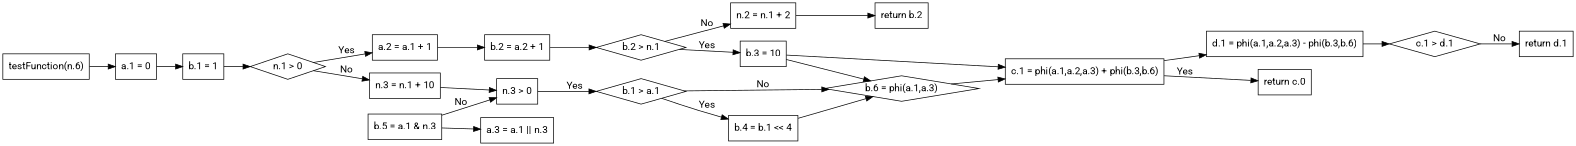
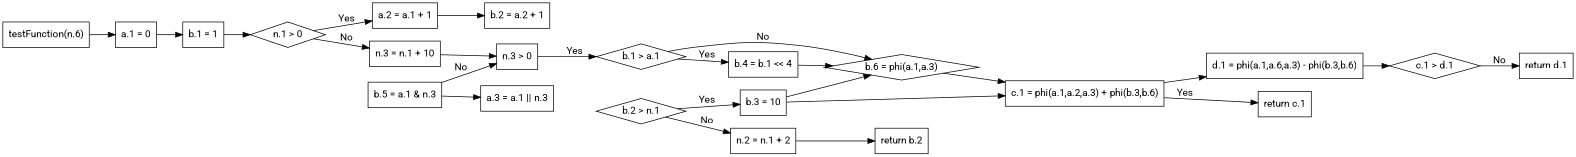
(1285, 44) -> (1285, 66)
(570, 47) -> none
(1285, 82) -> (1285, 104)
